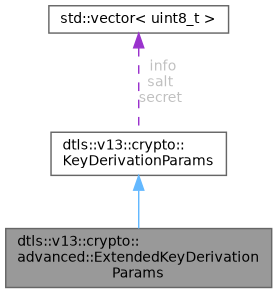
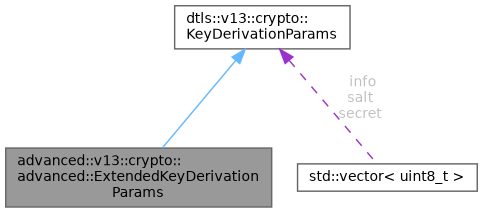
(139, 90) -> (333, 112)
(139, 258) -> (139, 178)
